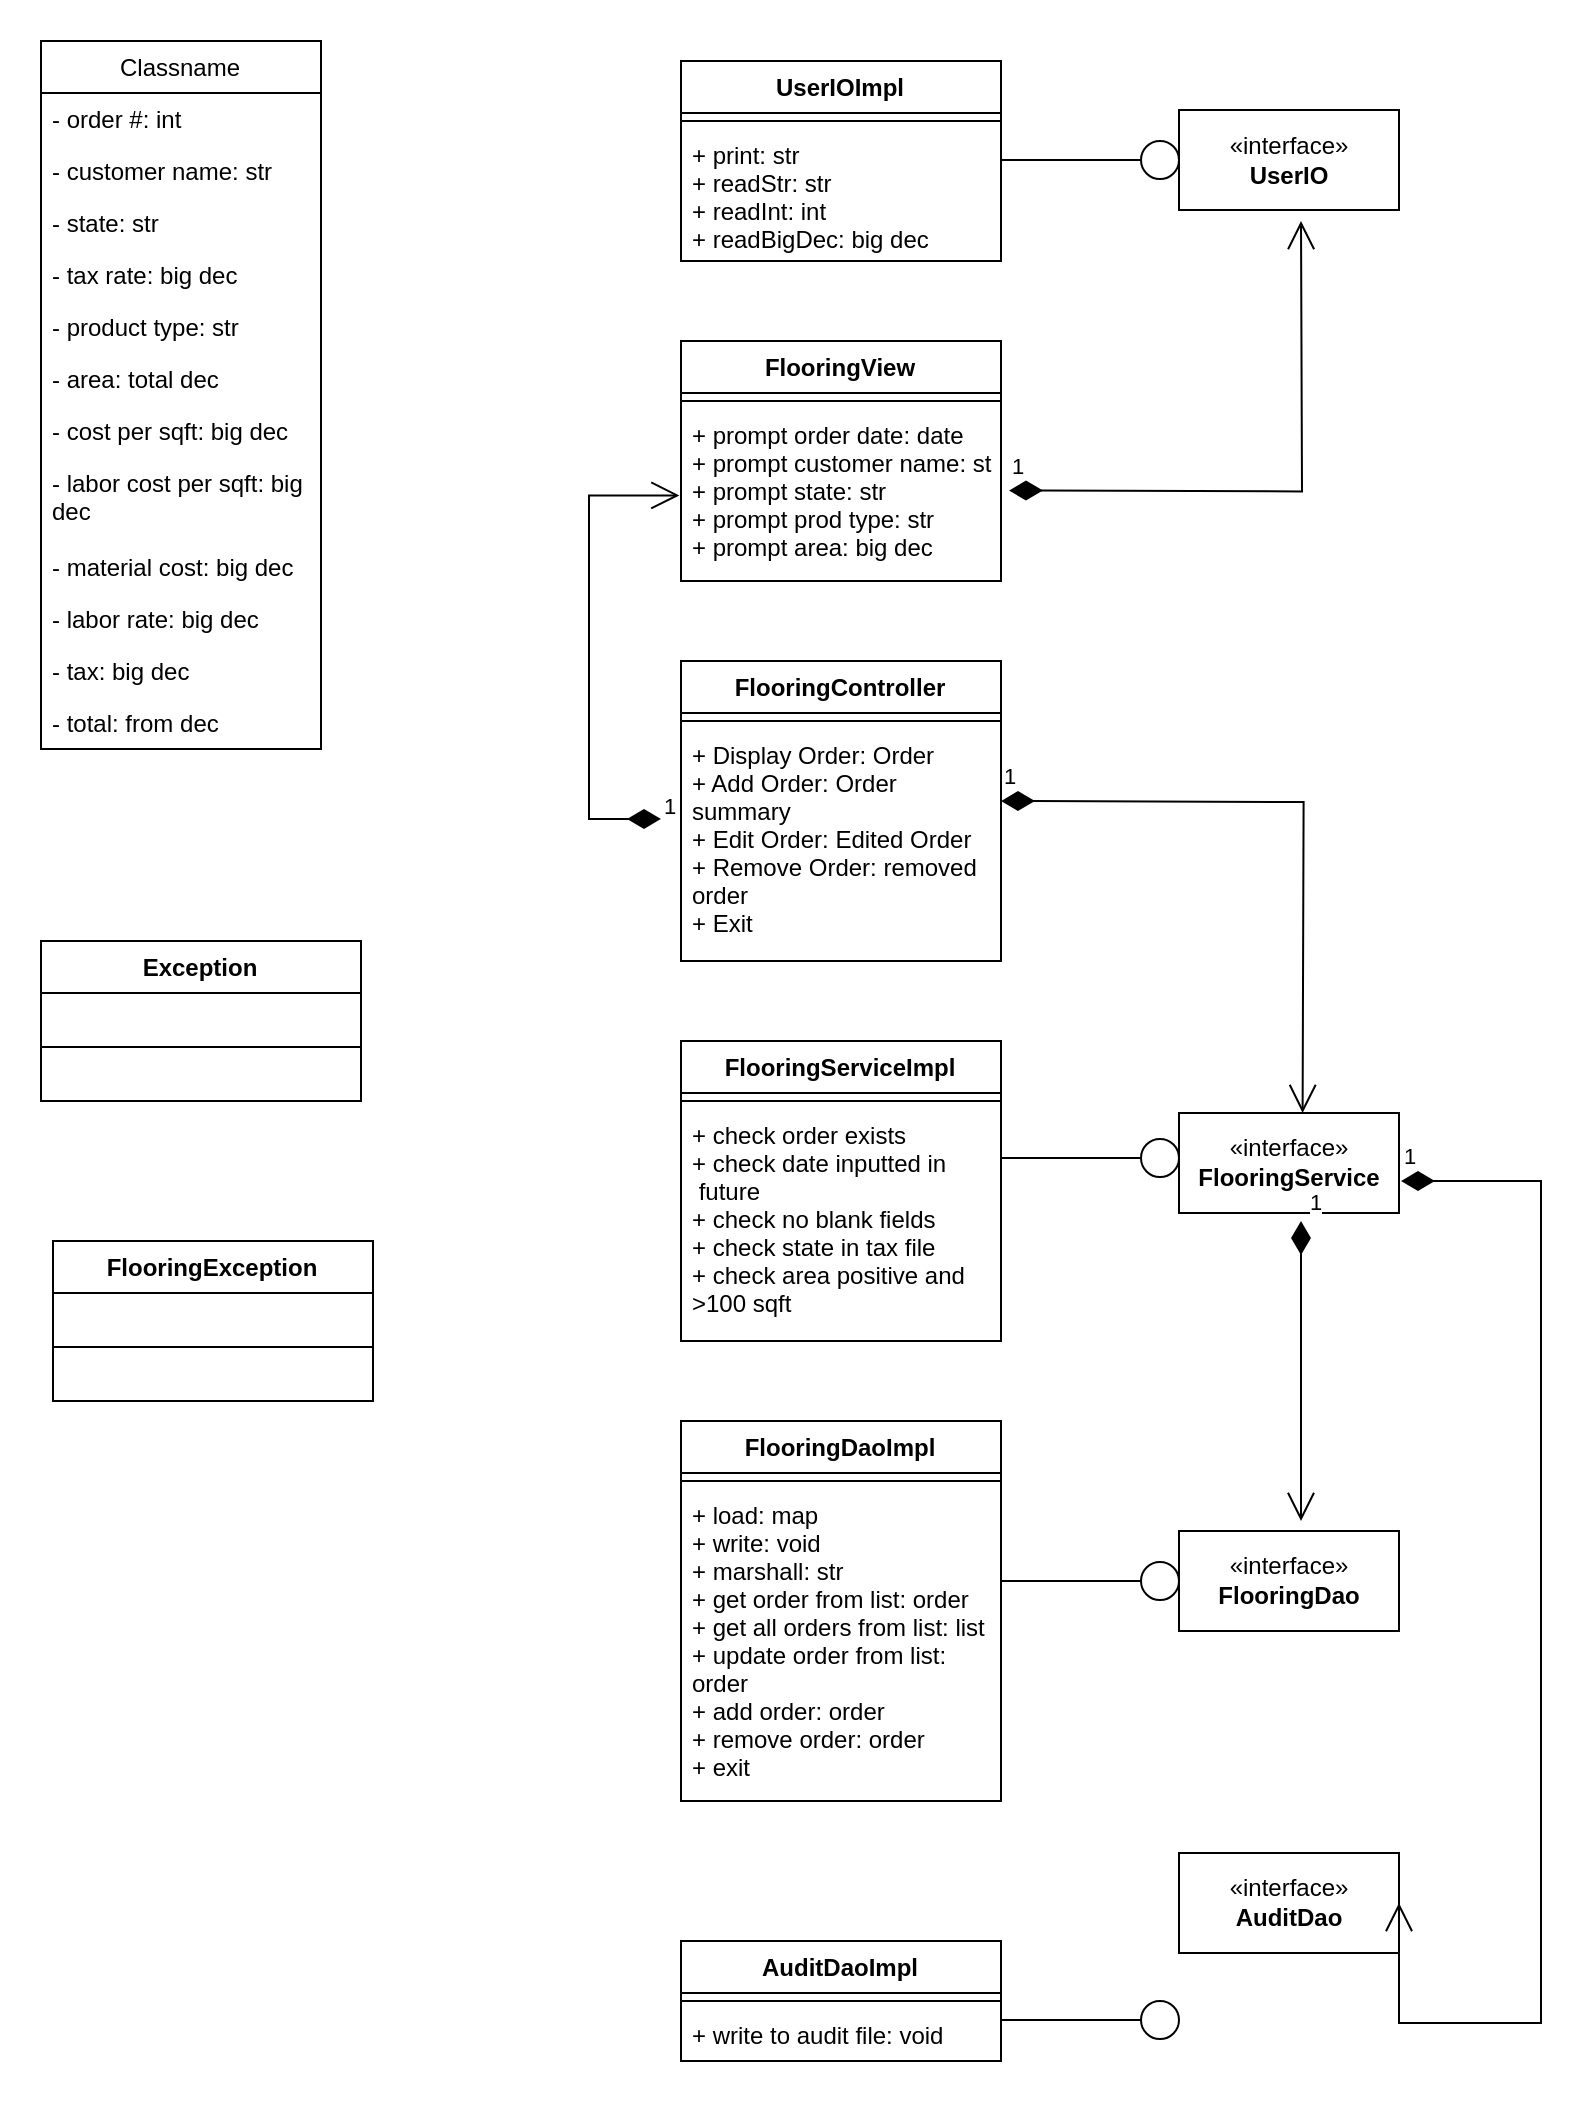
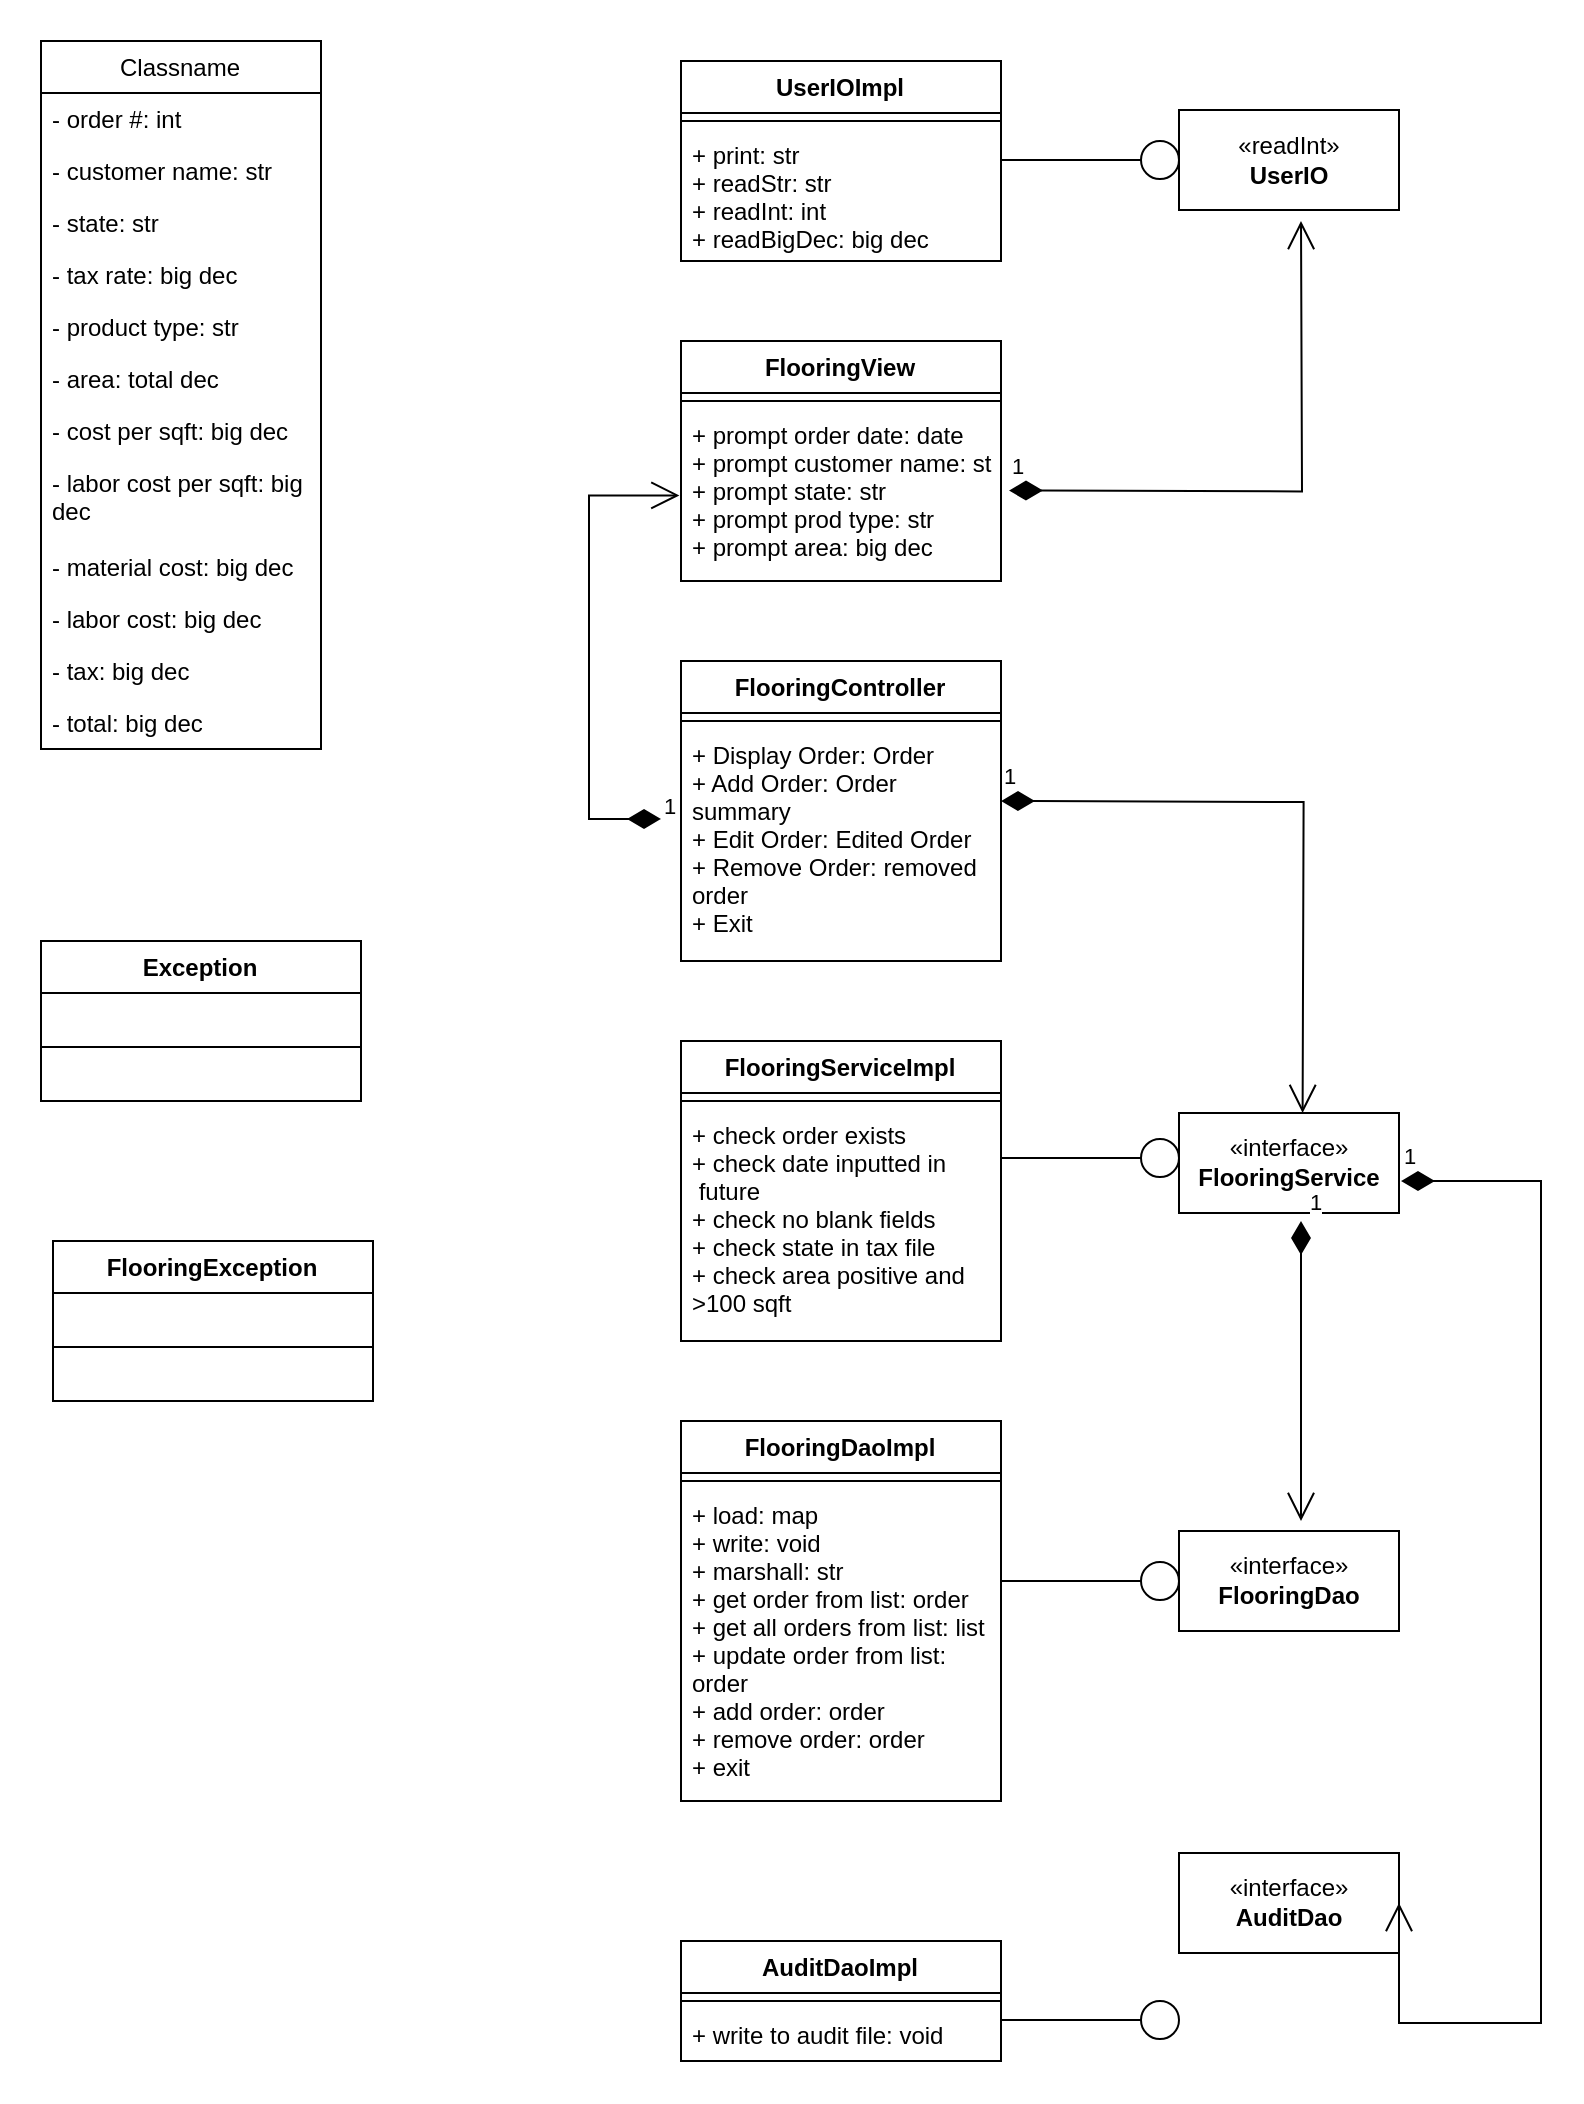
(1290, 161) -> (1290, 161)
(171, 620) -> (171, 620)
(151, 724) -> (141, 724)
